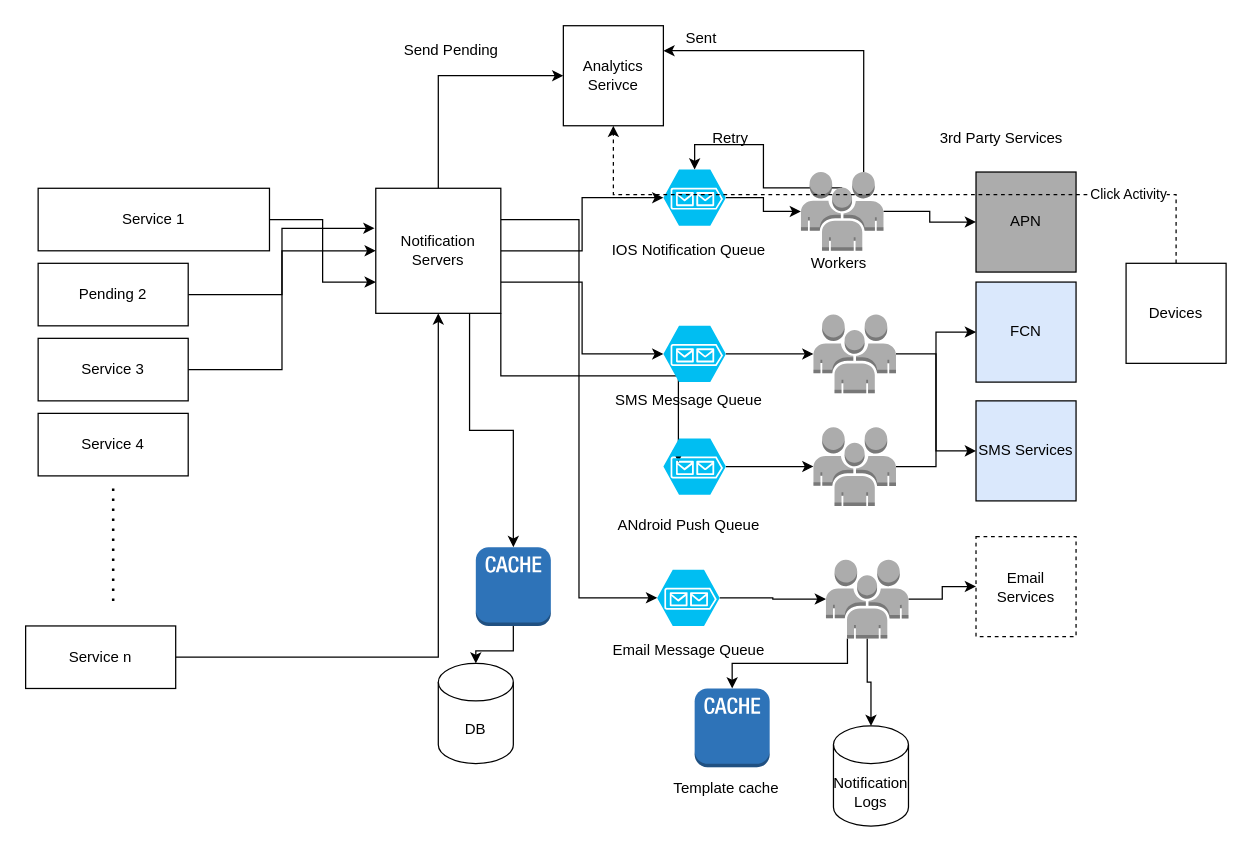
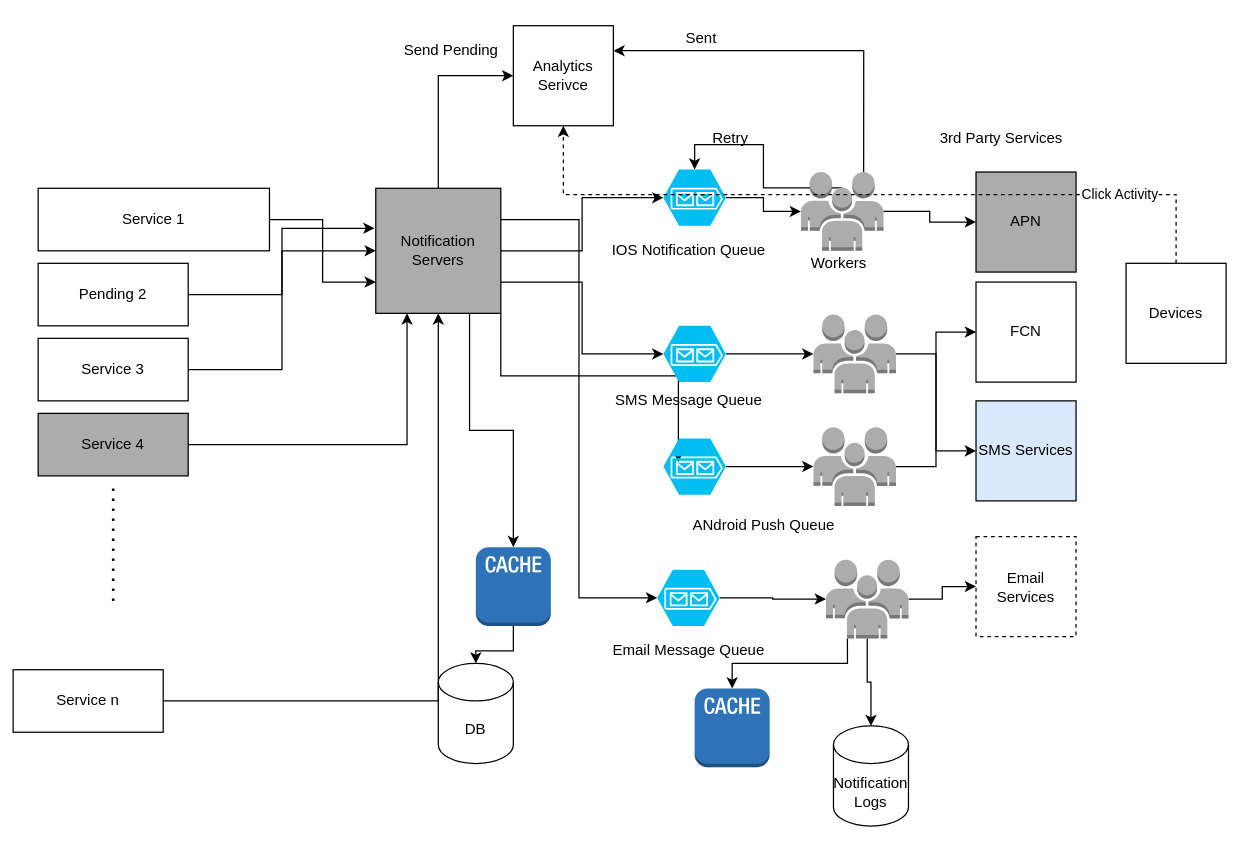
(613, 76) -> (563, 76)
(438, 251) -> (438, 251)
(1026, 332) -> (1026, 332)
(113, 444) -> (113, 444)
none -> (359, 444)
(688, 526) -> (763, 526)
(101, 657) -> (88, 701)
(726, 788) -> none
